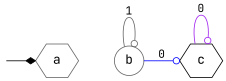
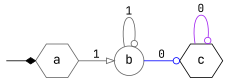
none -> (93, 61)
